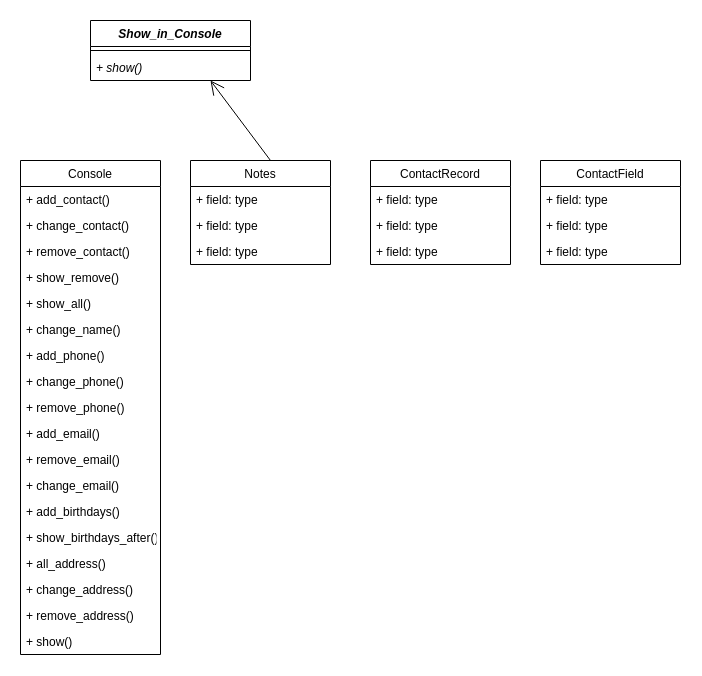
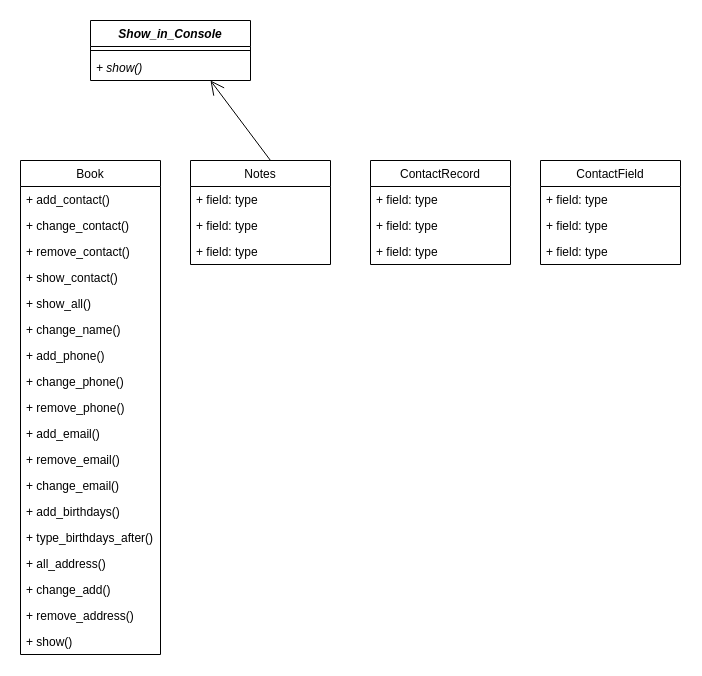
(90, 174) -> (90, 174)
(76, 278) -> (80, 278)
(105, 538) -> (105, 538)
(86, 590) -> (73, 590)
